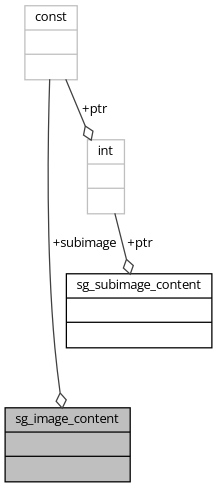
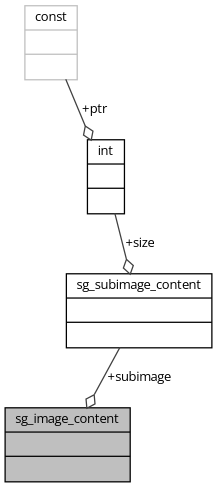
(106, 177) -> (106, 177)
(49, 236) -> (107, 371)
(138, 244) -> (138, 244)
